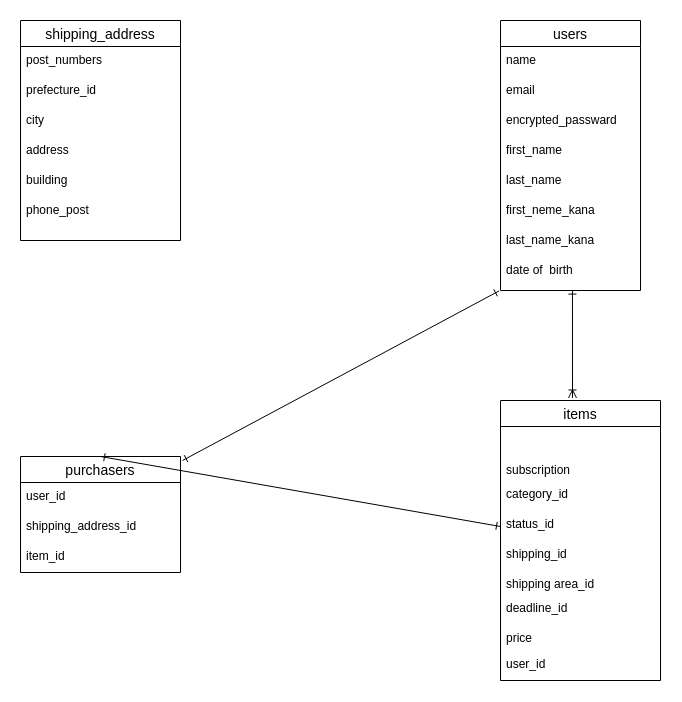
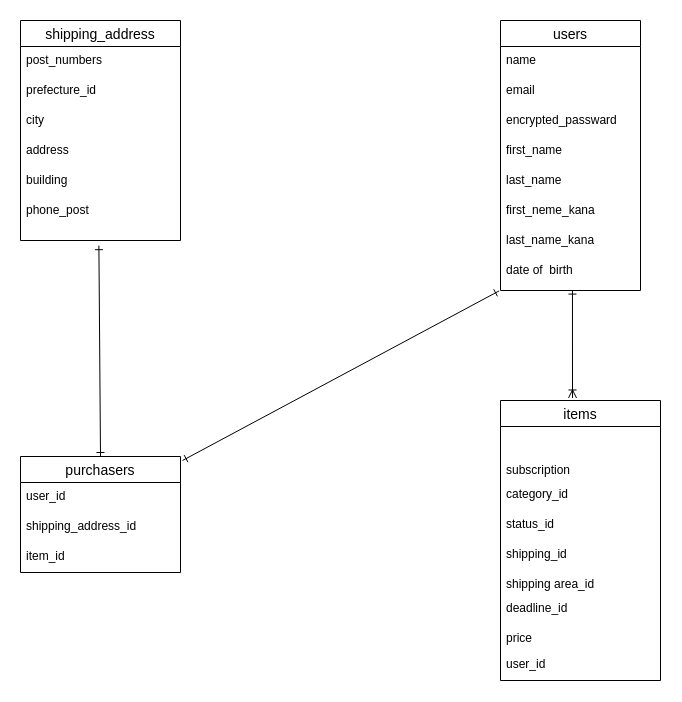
(299, 491) -> (100, 351)
